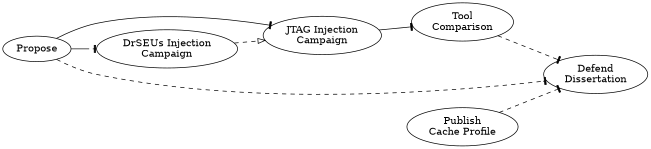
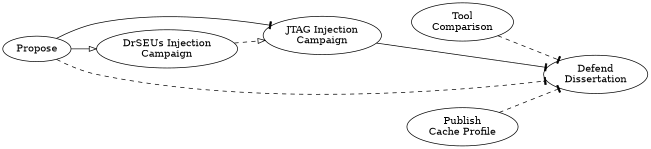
(394, 29) -> (460, 55)
(80, 49) -> (80, 49)
